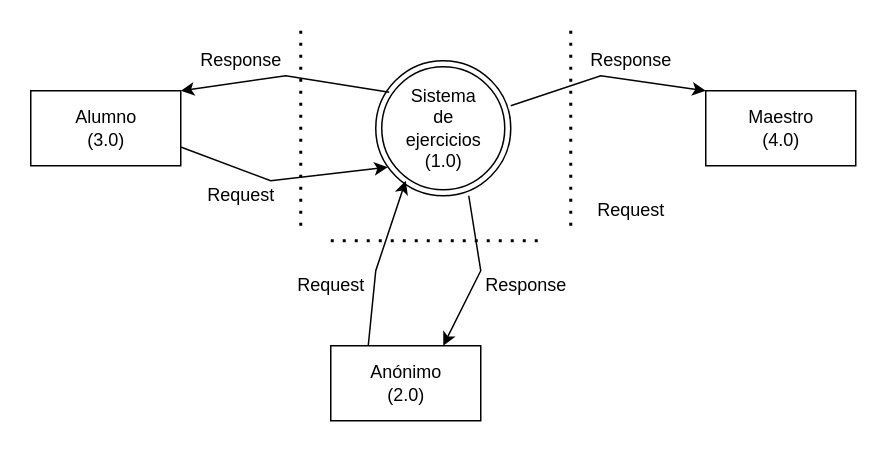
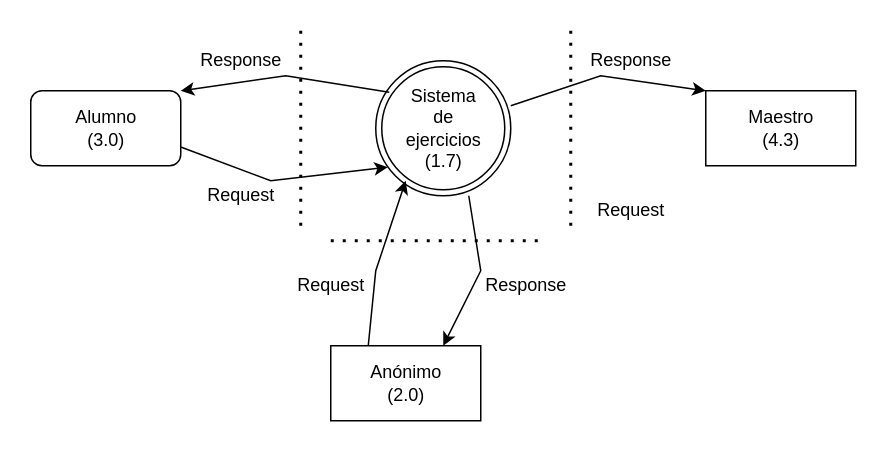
(106, 128) -> (106, 128)
(444, 128) -> (444, 128)
(782, 128) -> (782, 128)
